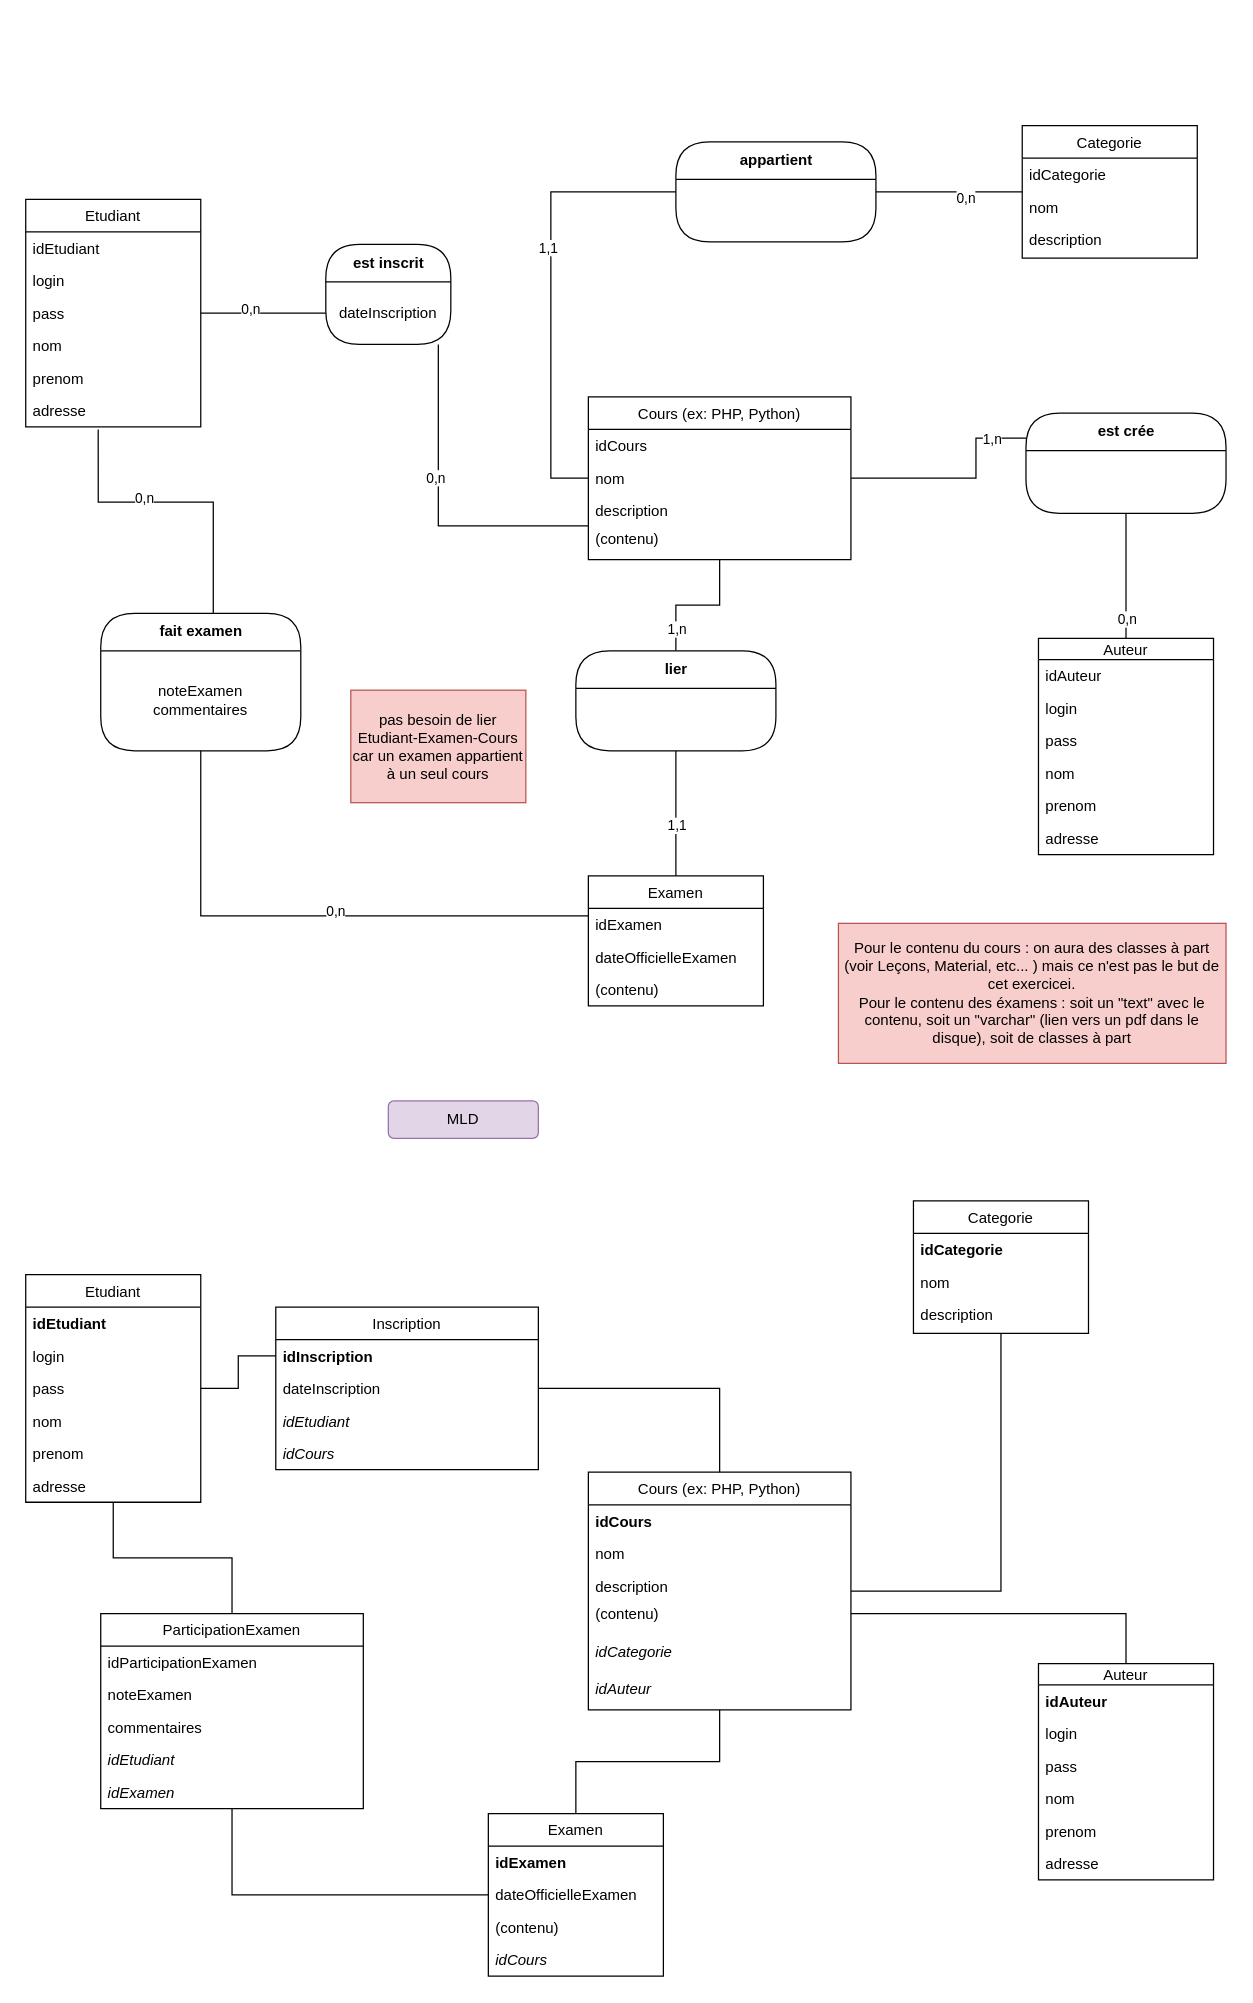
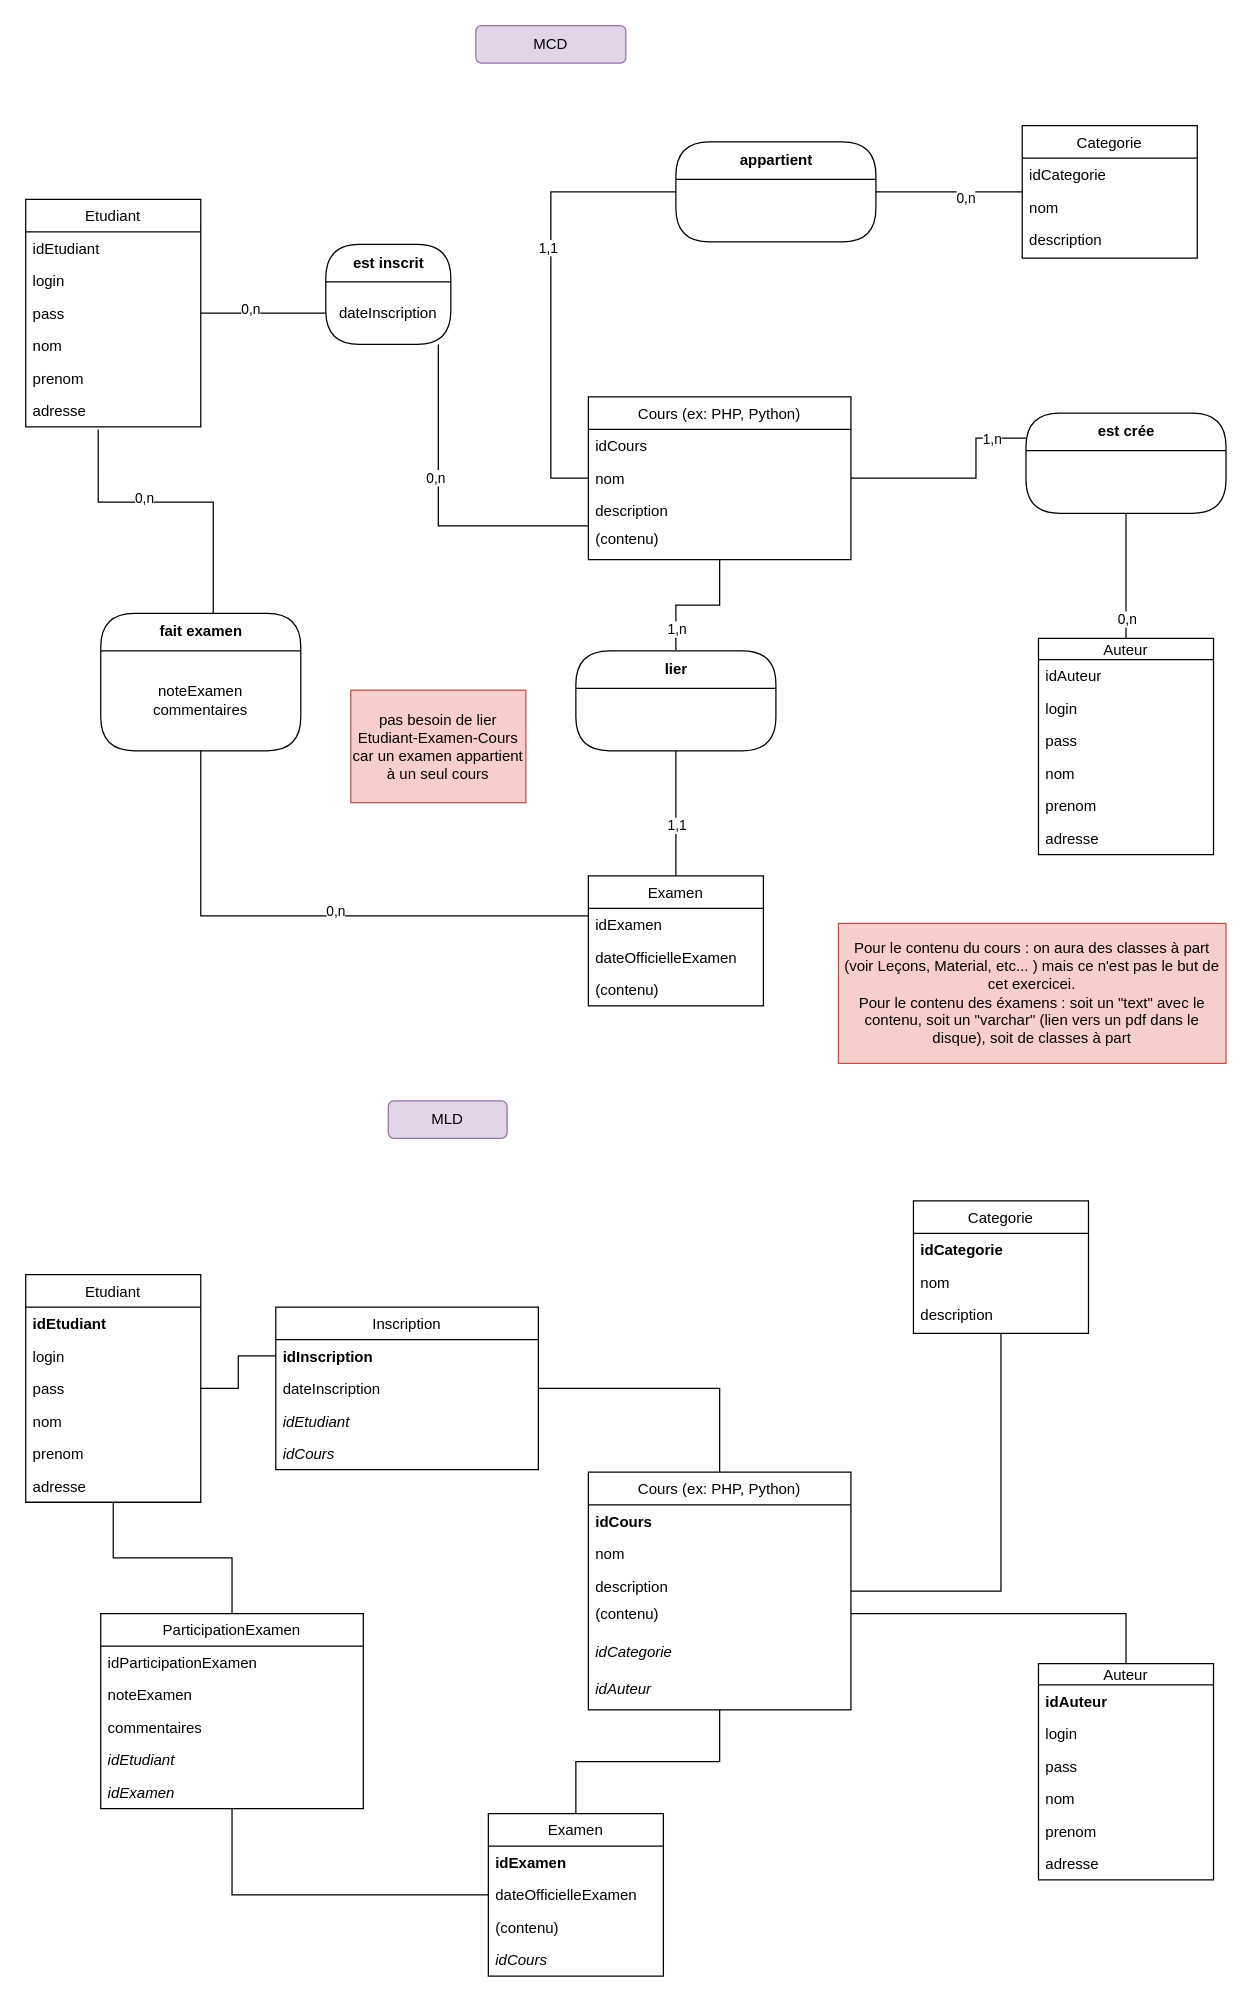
none -> (551, 44)
(463, 1119) -> (448, 1119)
